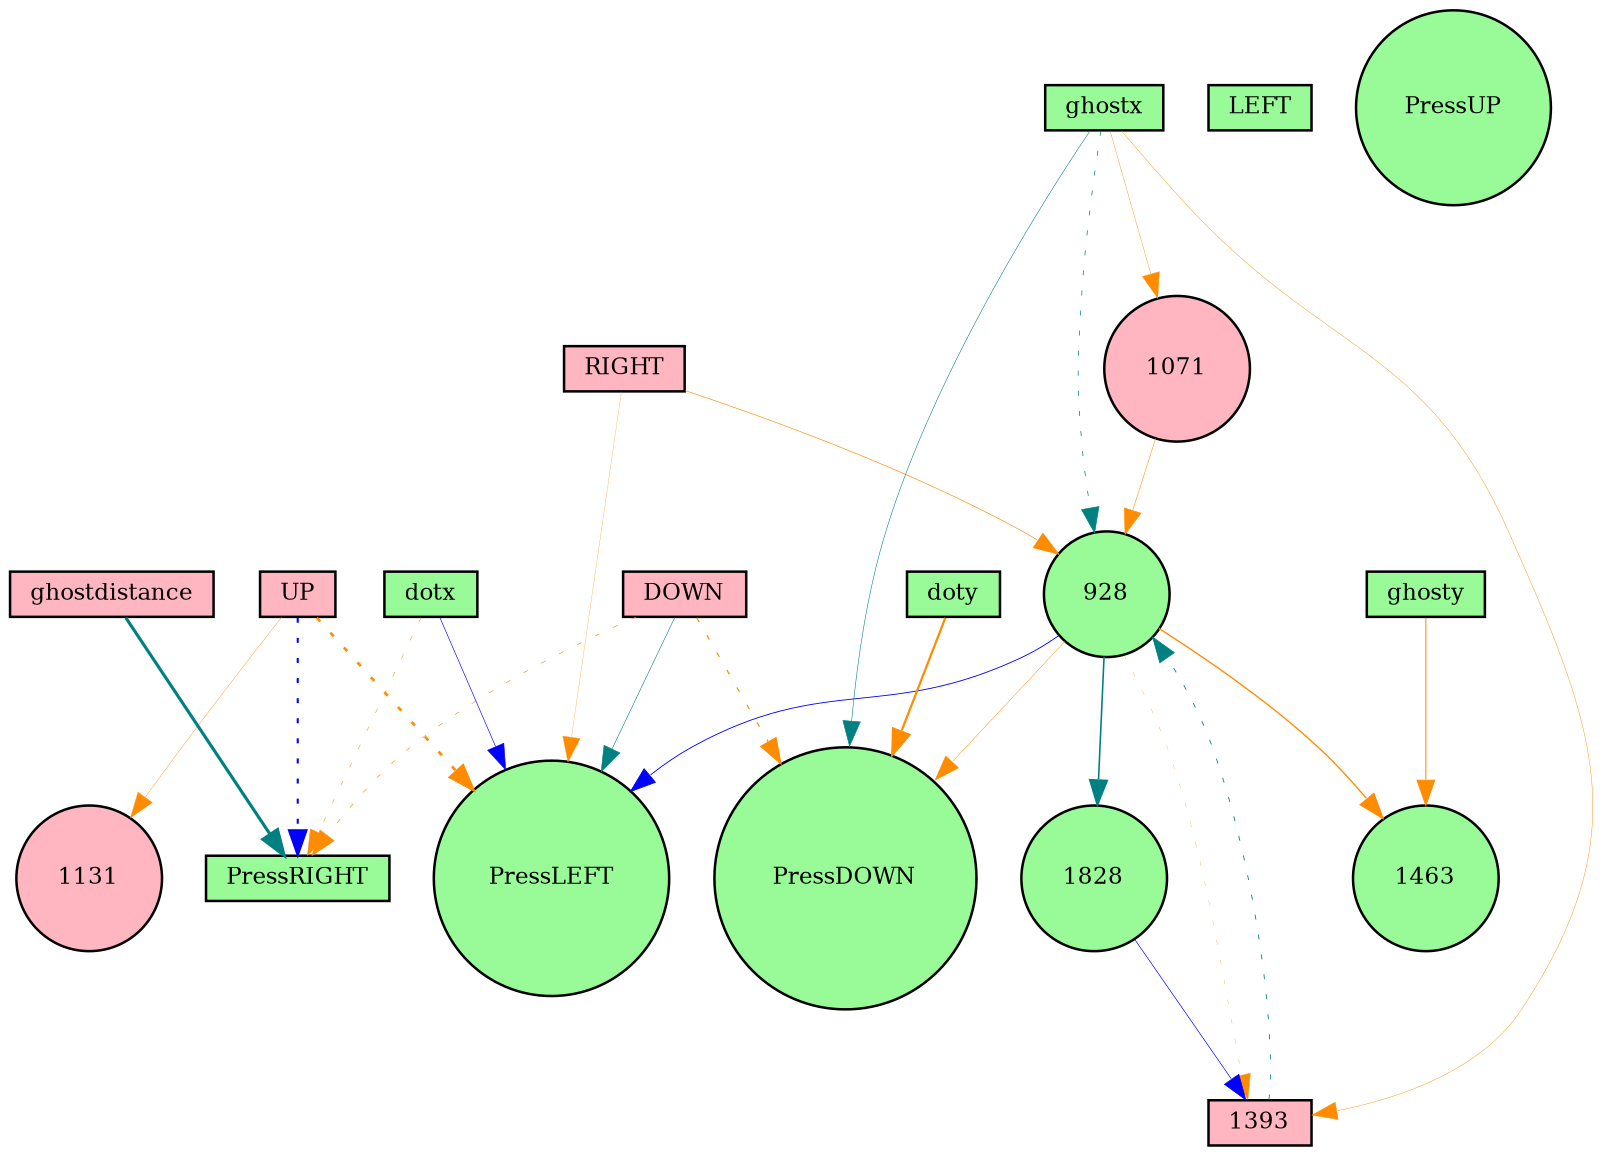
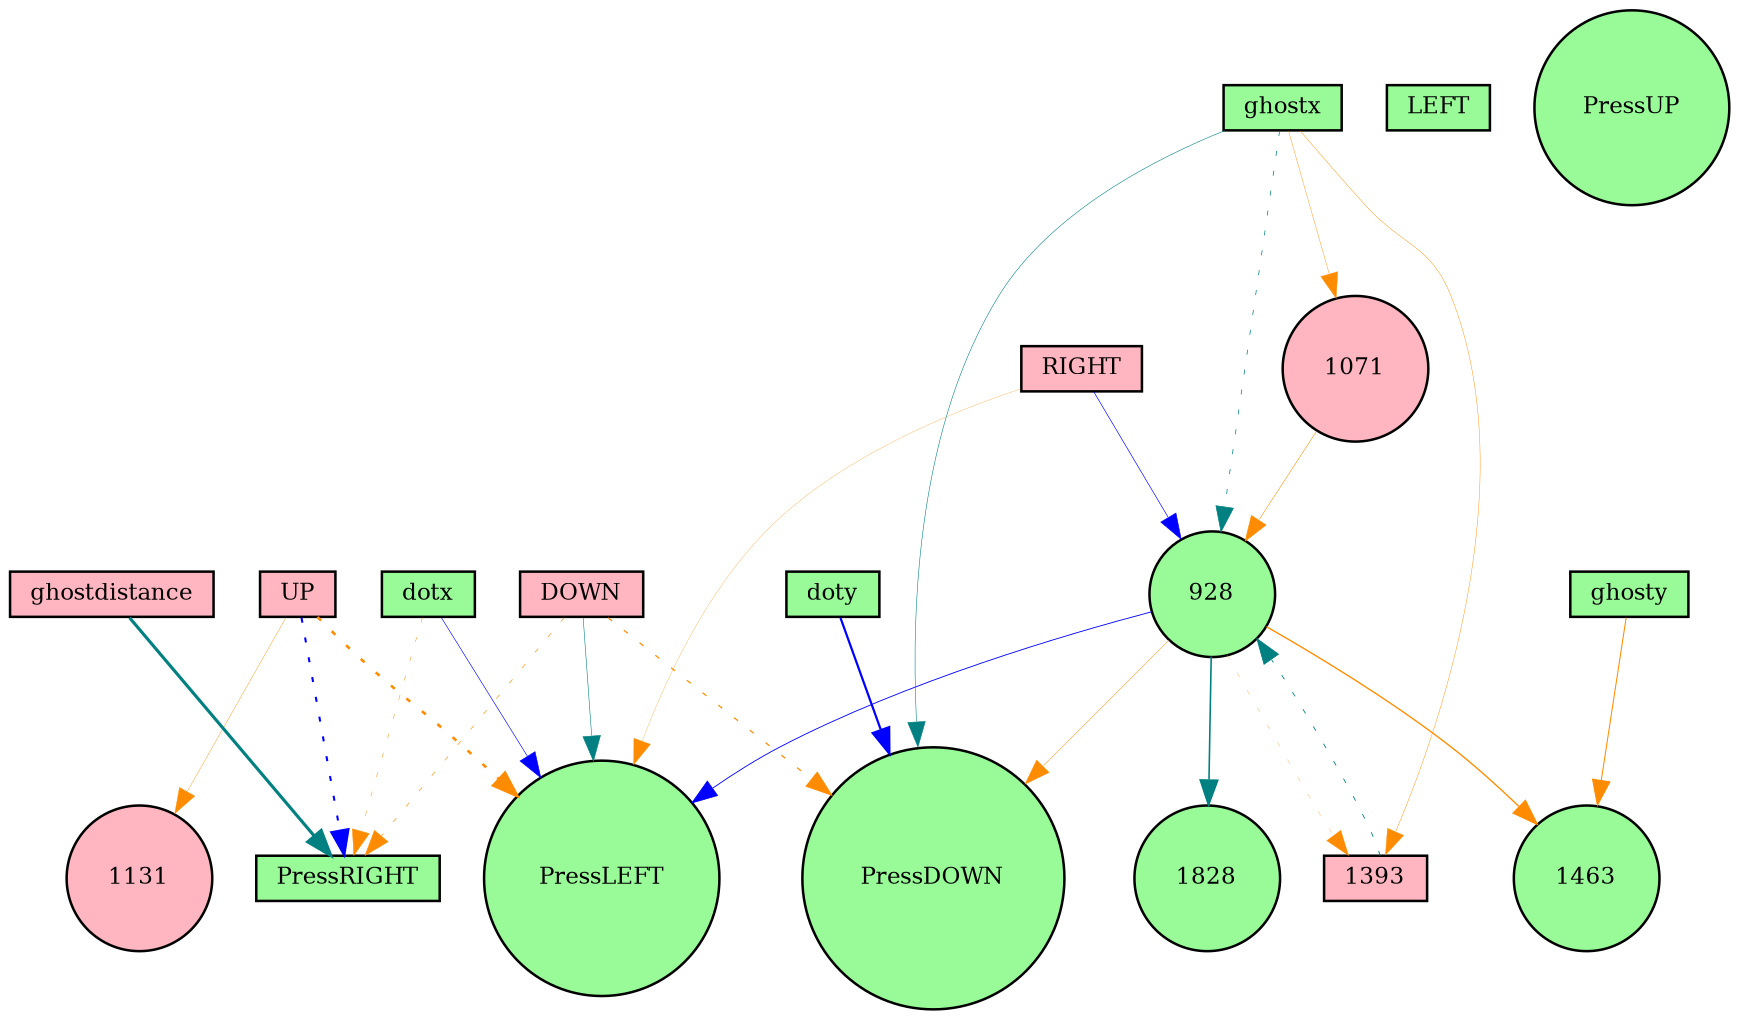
(865, 457) -> (1131, 454)
(924, 674) -> (861, 674)
(1183, 1009) -> none
